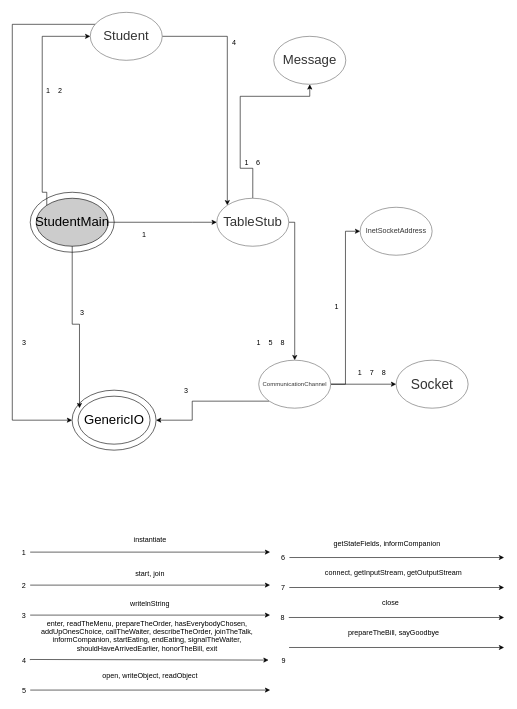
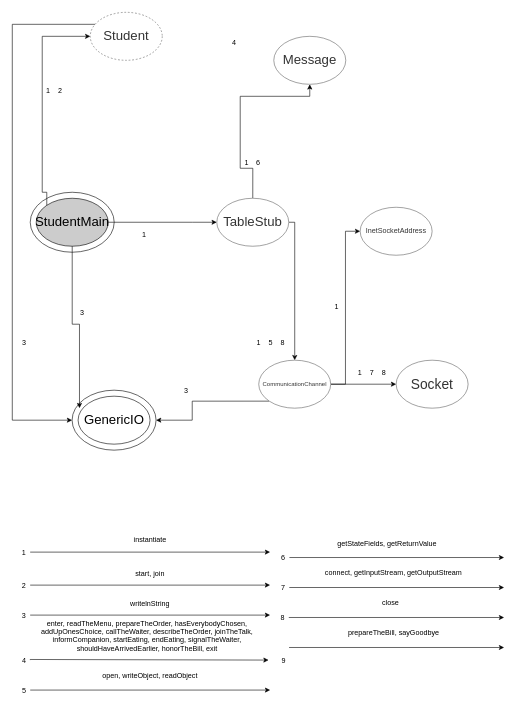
(126, 36) -> (126, 36)
(226, 36) -> none
(387, 544) -> (387, 544)
